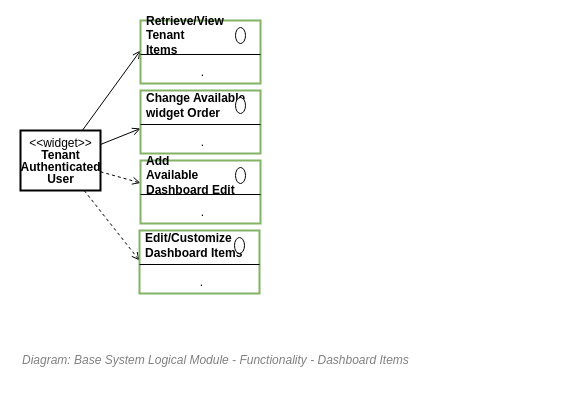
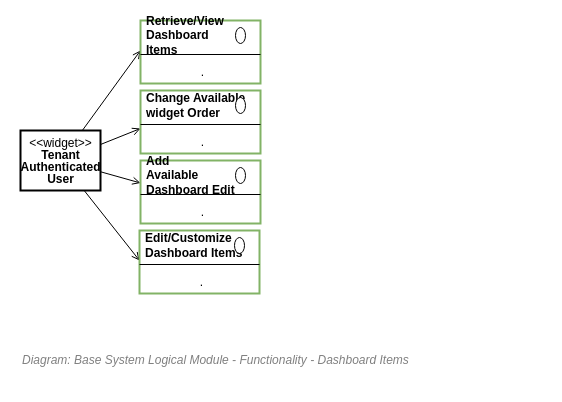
(187, 36) -> (187, 36)
(119, 177) -> (119, 177)
(111, 224) -> (111, 224)
